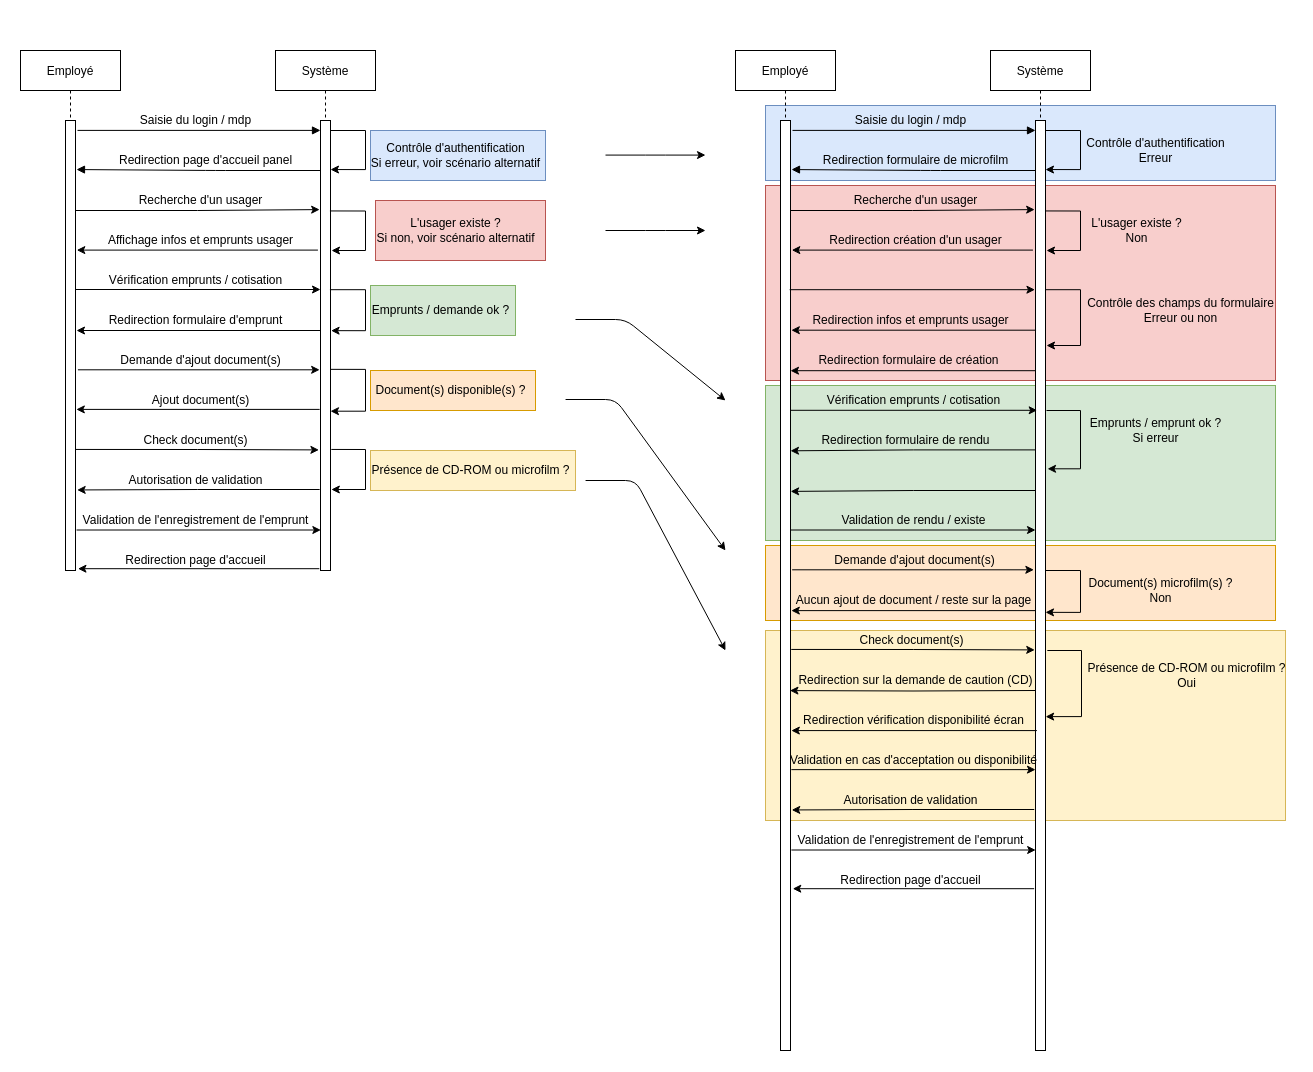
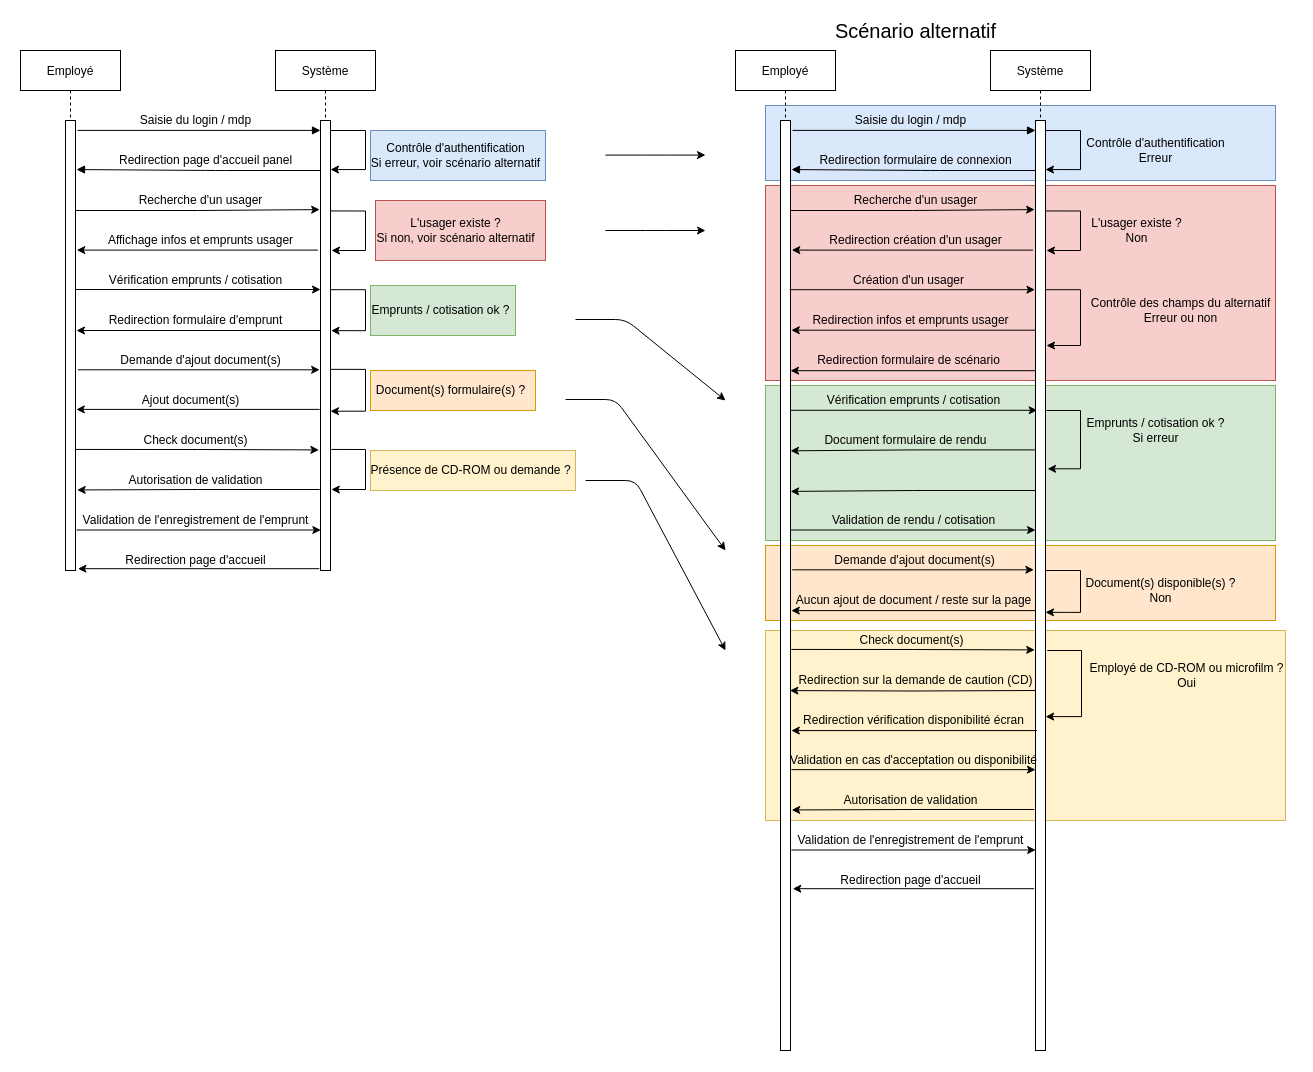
none -> (916, 31)
(916, 161) -> (916, 161)
none -> (908, 281)
(441, 311) -> (441, 311)
(1181, 311) -> (1181, 311)
(909, 361) -> (909, 361)
(451, 391) -> (451, 391)
(201, 401) -> (191, 401)
(1156, 431) -> (1156, 431)
(906, 441) -> (906, 441)
(471, 471) -> (471, 471)
(914, 521) -> (914, 521)
(1161, 591) -> (1161, 591)
(1187, 676) -> (1187, 676)
